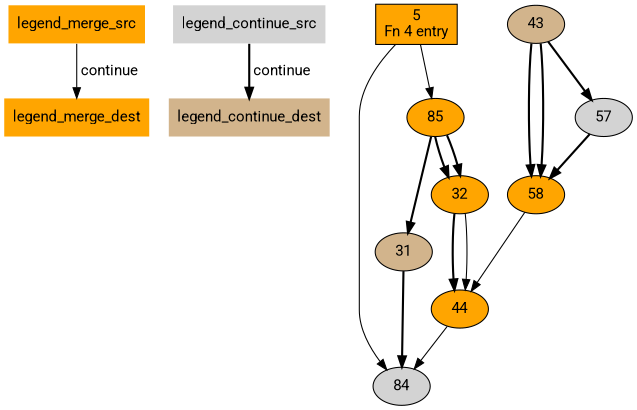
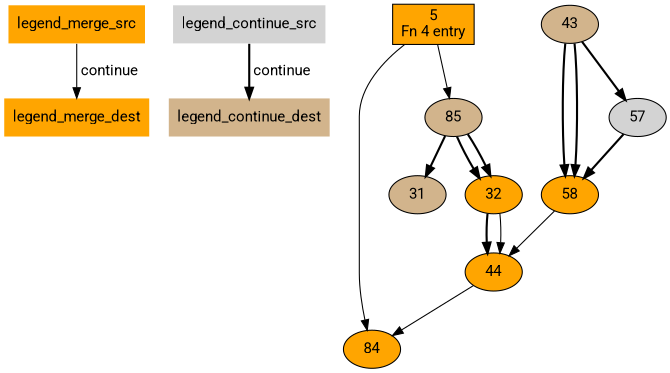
(436, 117) -> (453, 117)
(403, 314) -> none
(402, 386) -> (372, 349)
